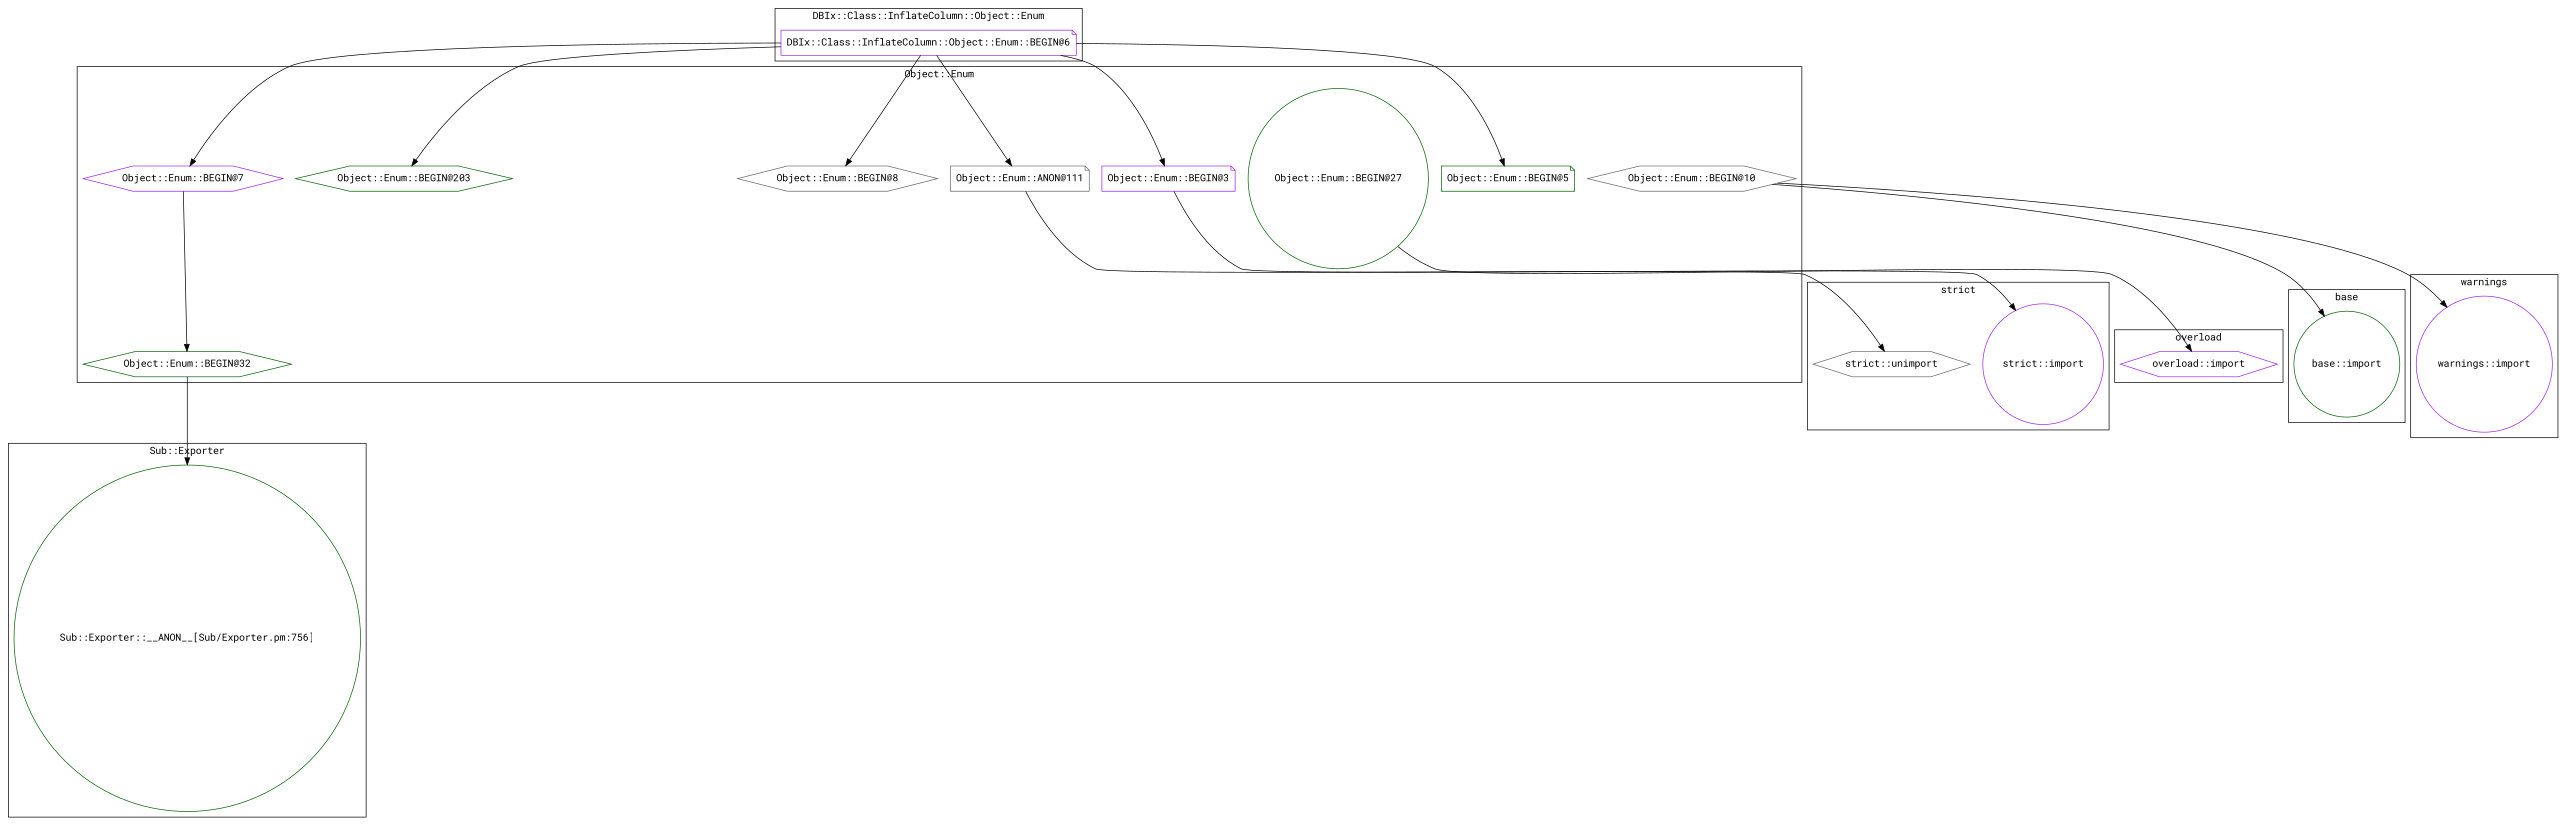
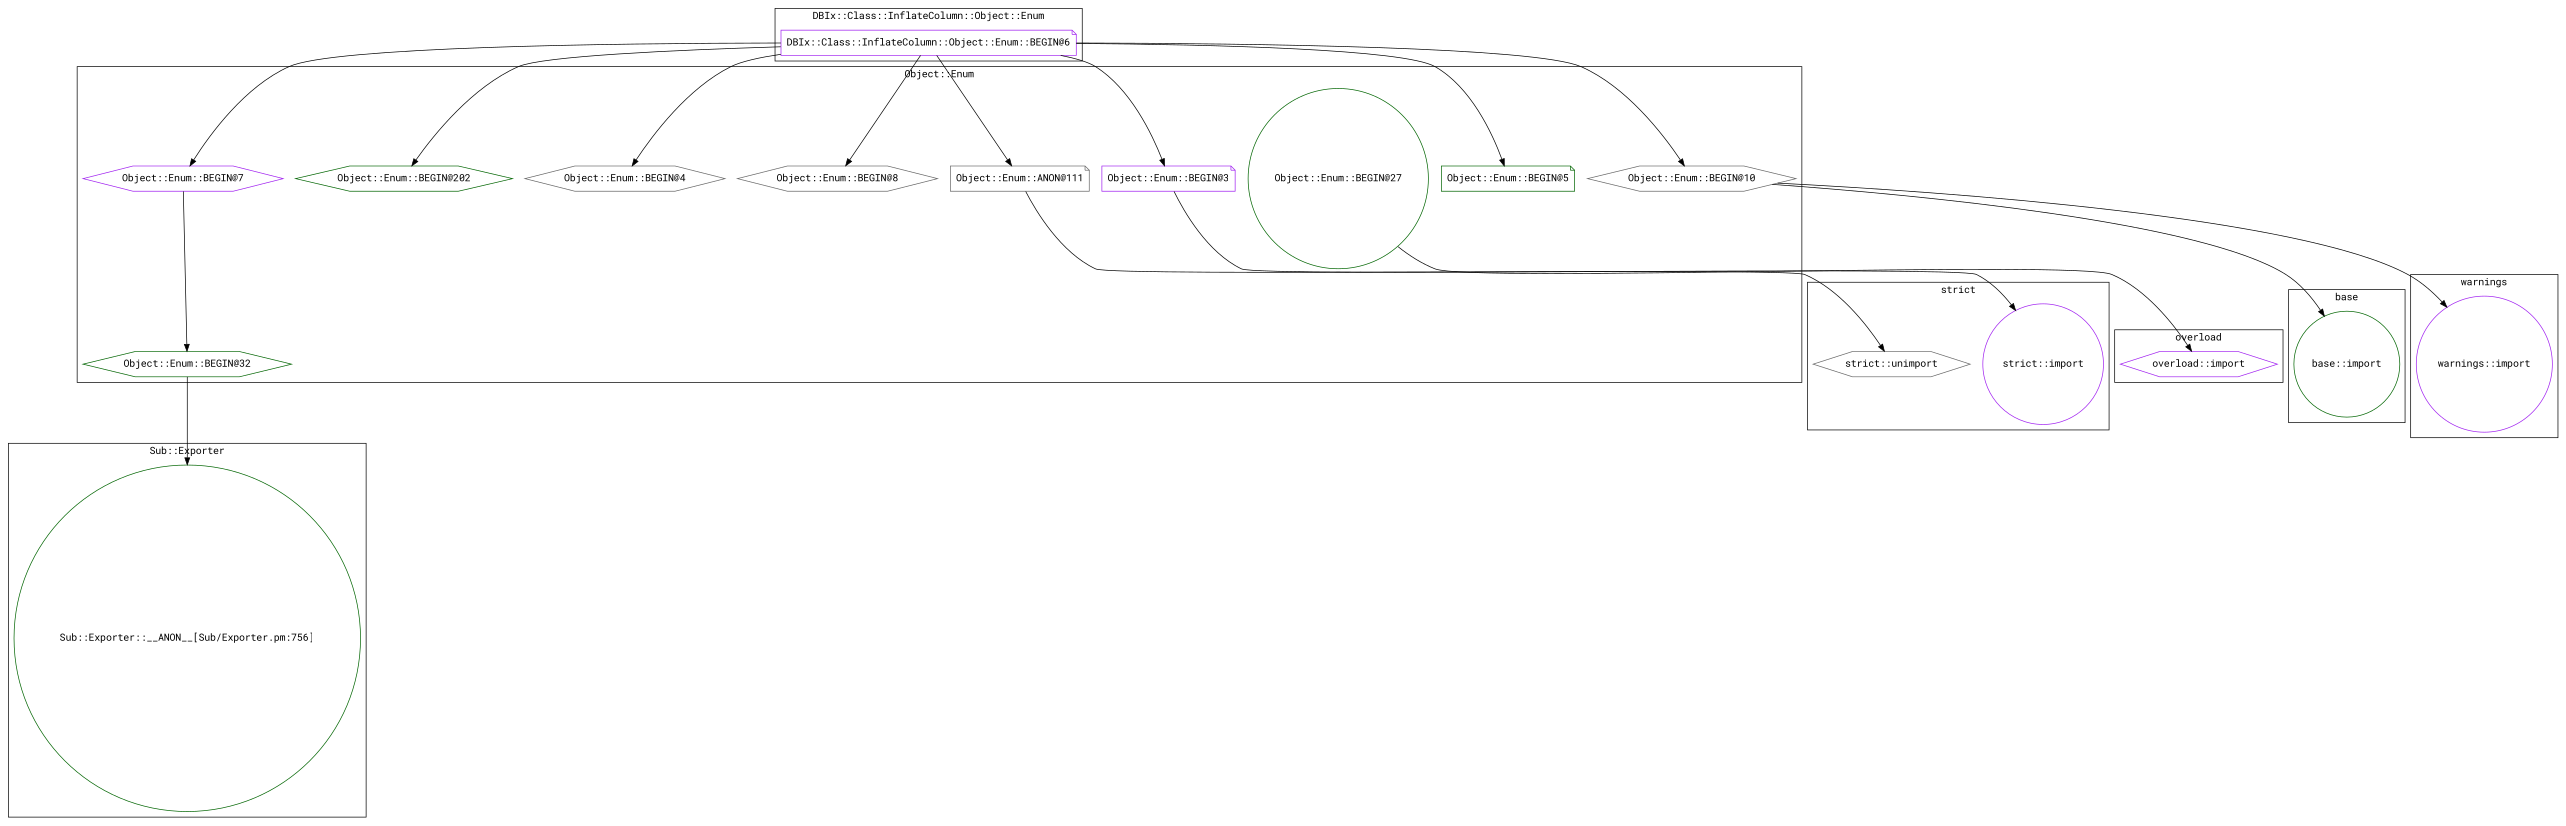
none -> (1398, 48)
(404, 179) -> (404, 179)
none -> (625, 179)
